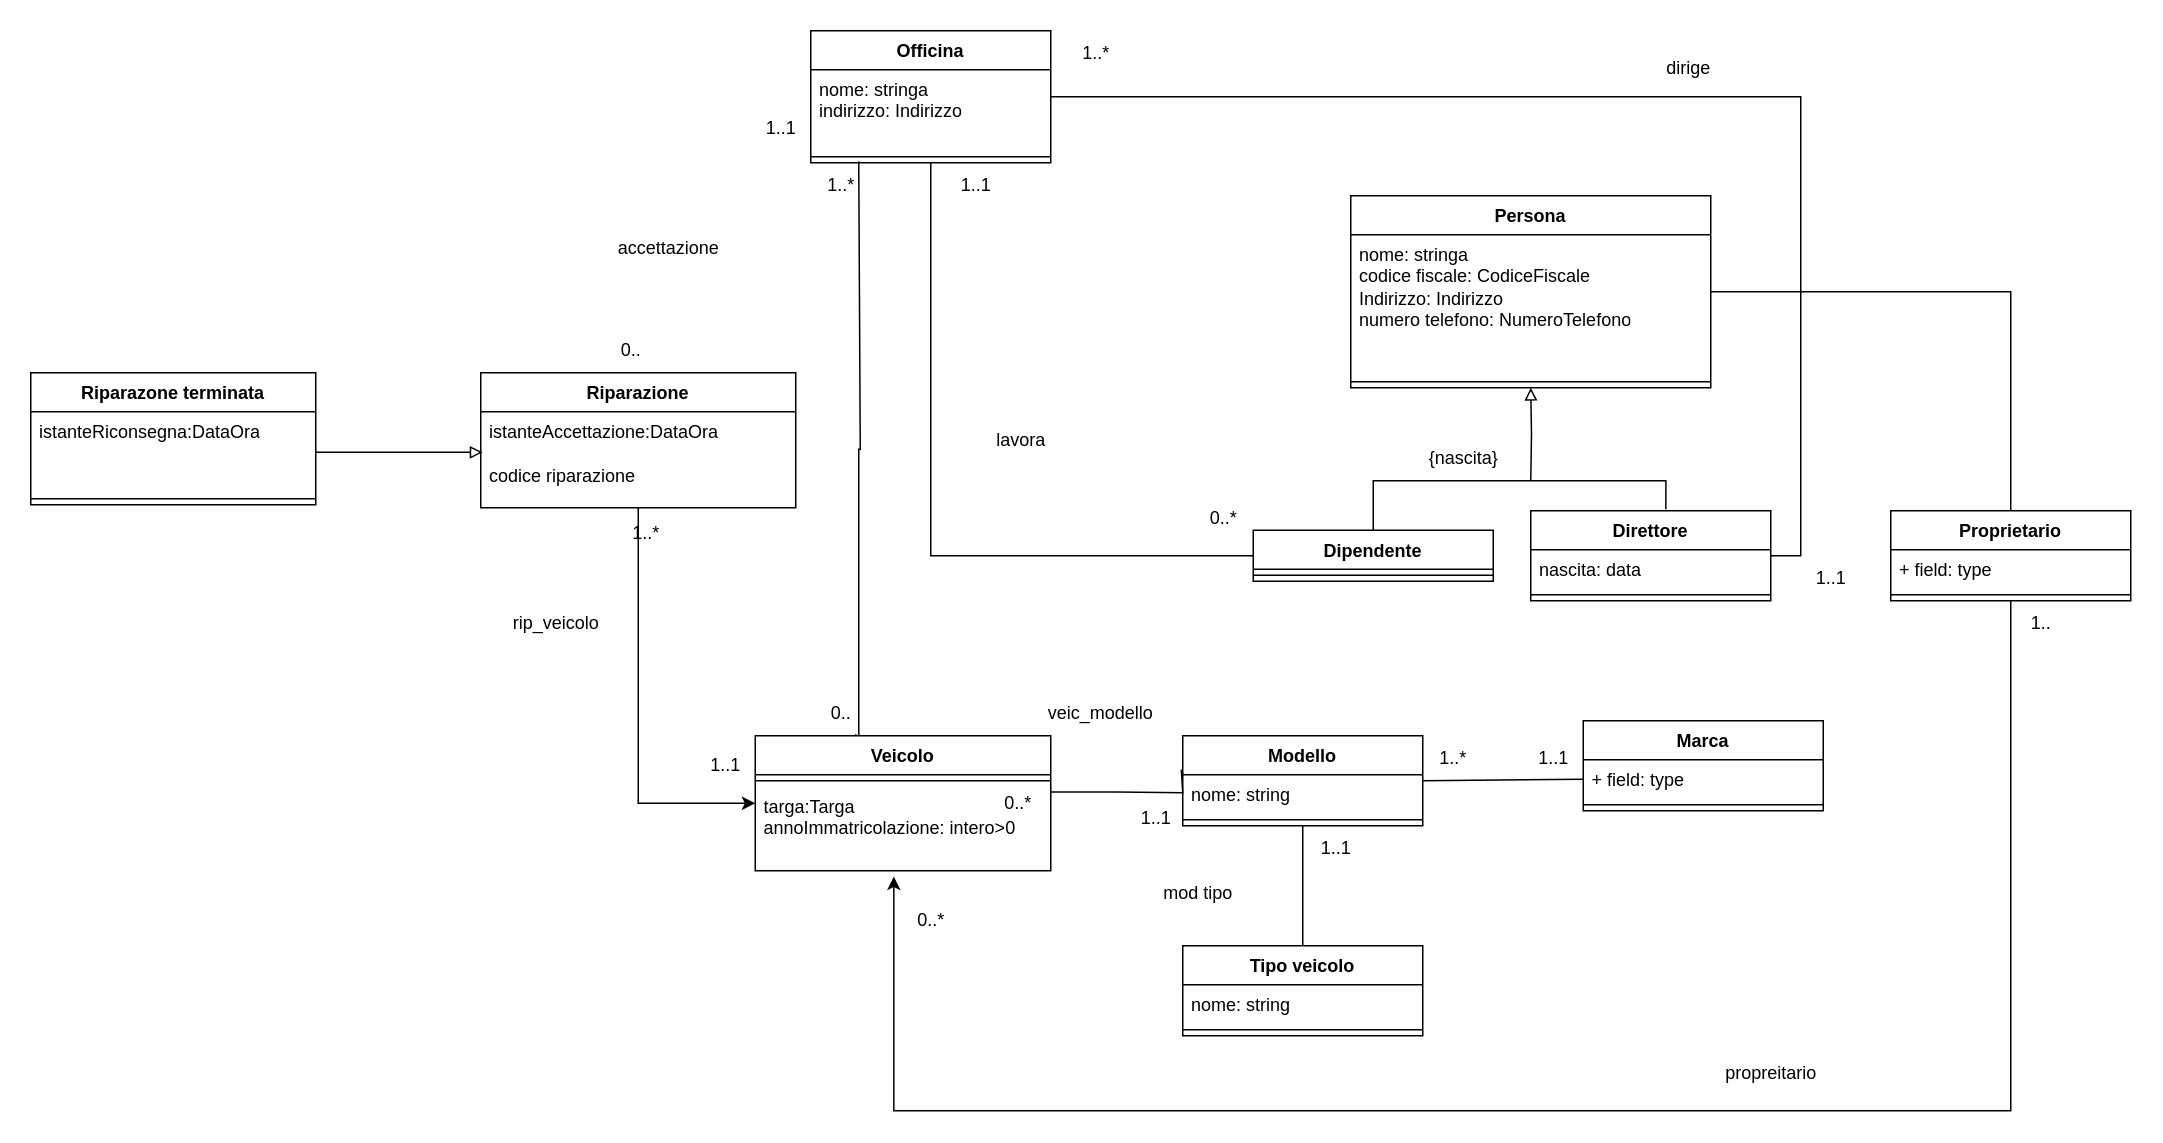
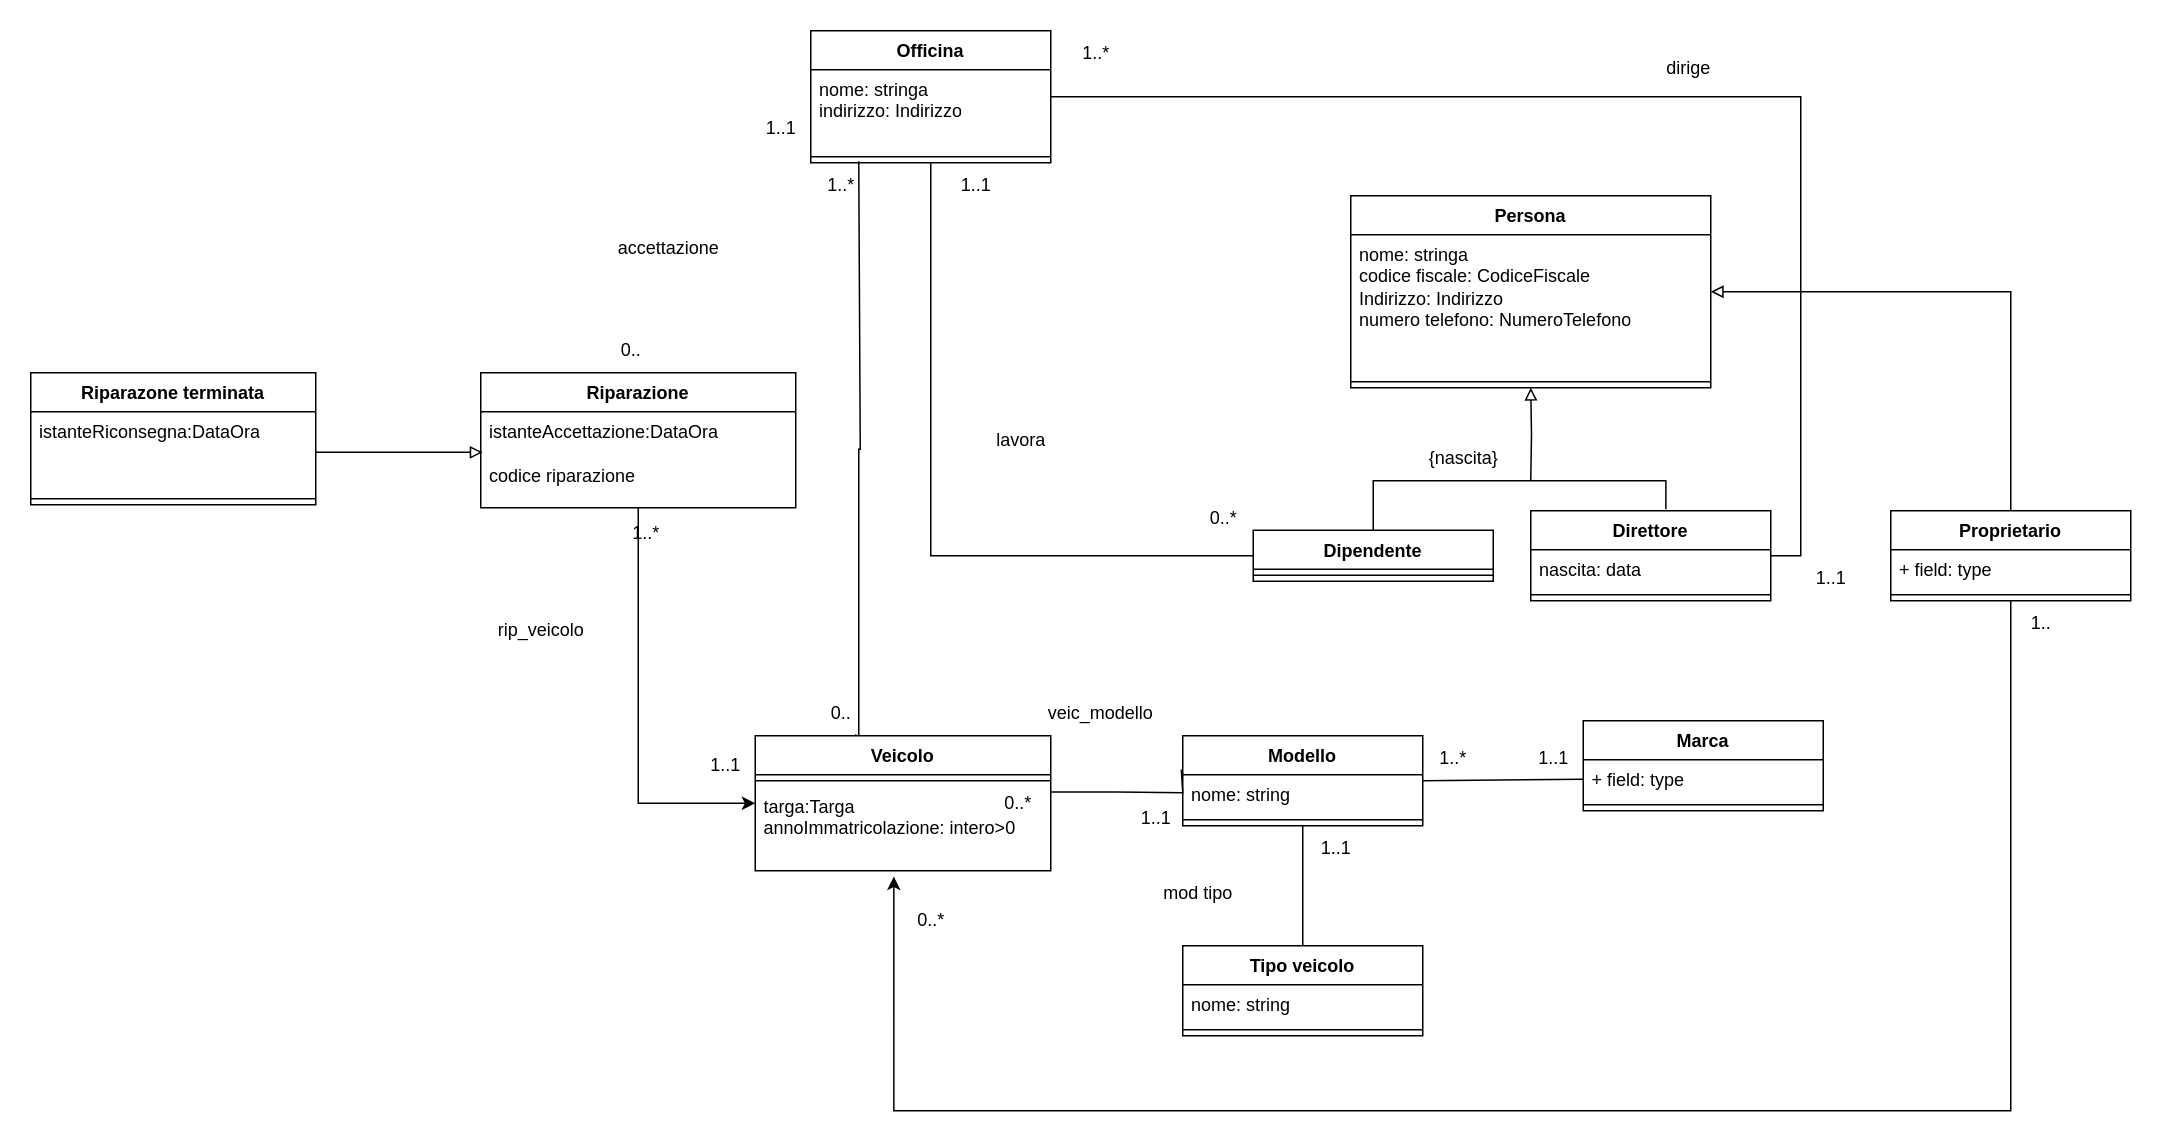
(1719, 292) -> (1724, 292)
(556, 623) -> (541, 631)
(1771, 1073) -> none
